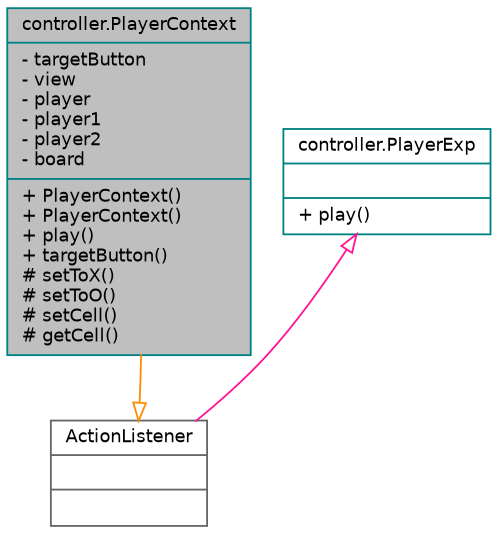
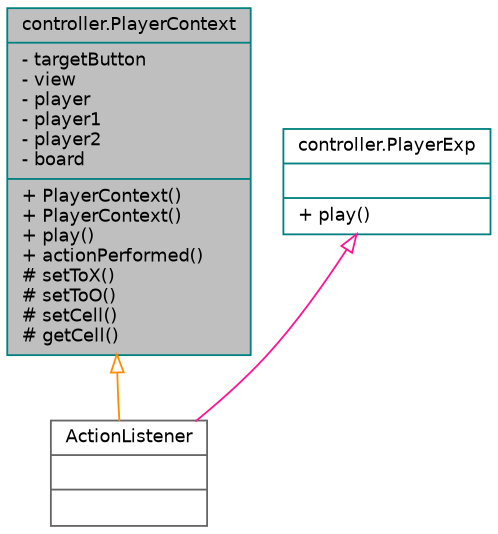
(95, 256) -> (113, 256)
(141, 378) -> (118, 397)
